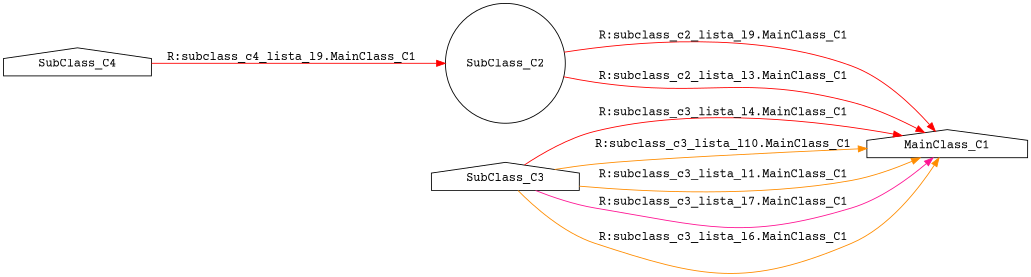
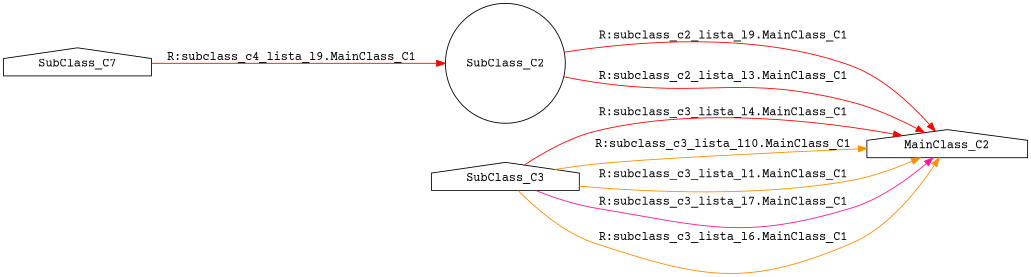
(77, 63) -> (77, 63)
(947, 145) -> (947, 145)
